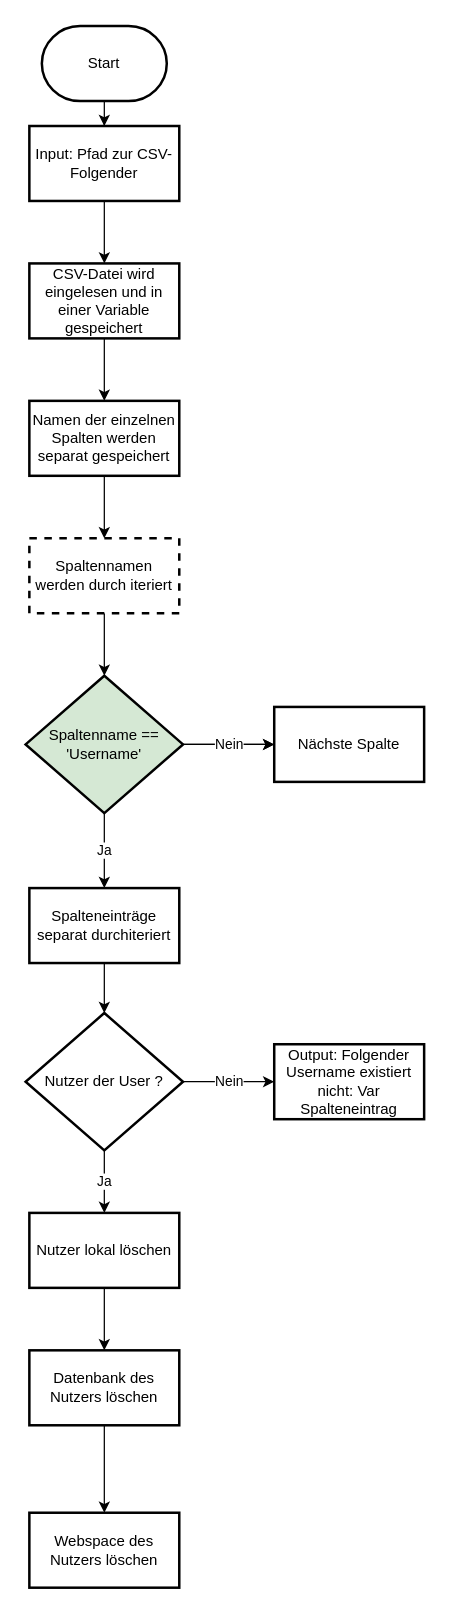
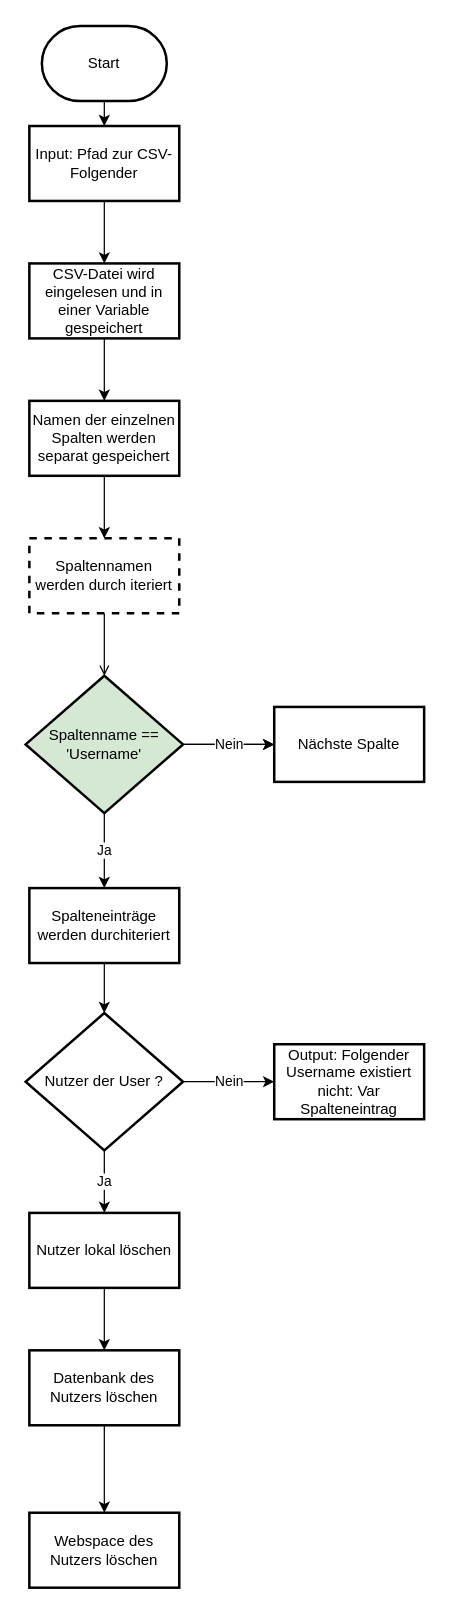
(104, 666) -> (104, 668)
(104, 926) -> (104, 926)
